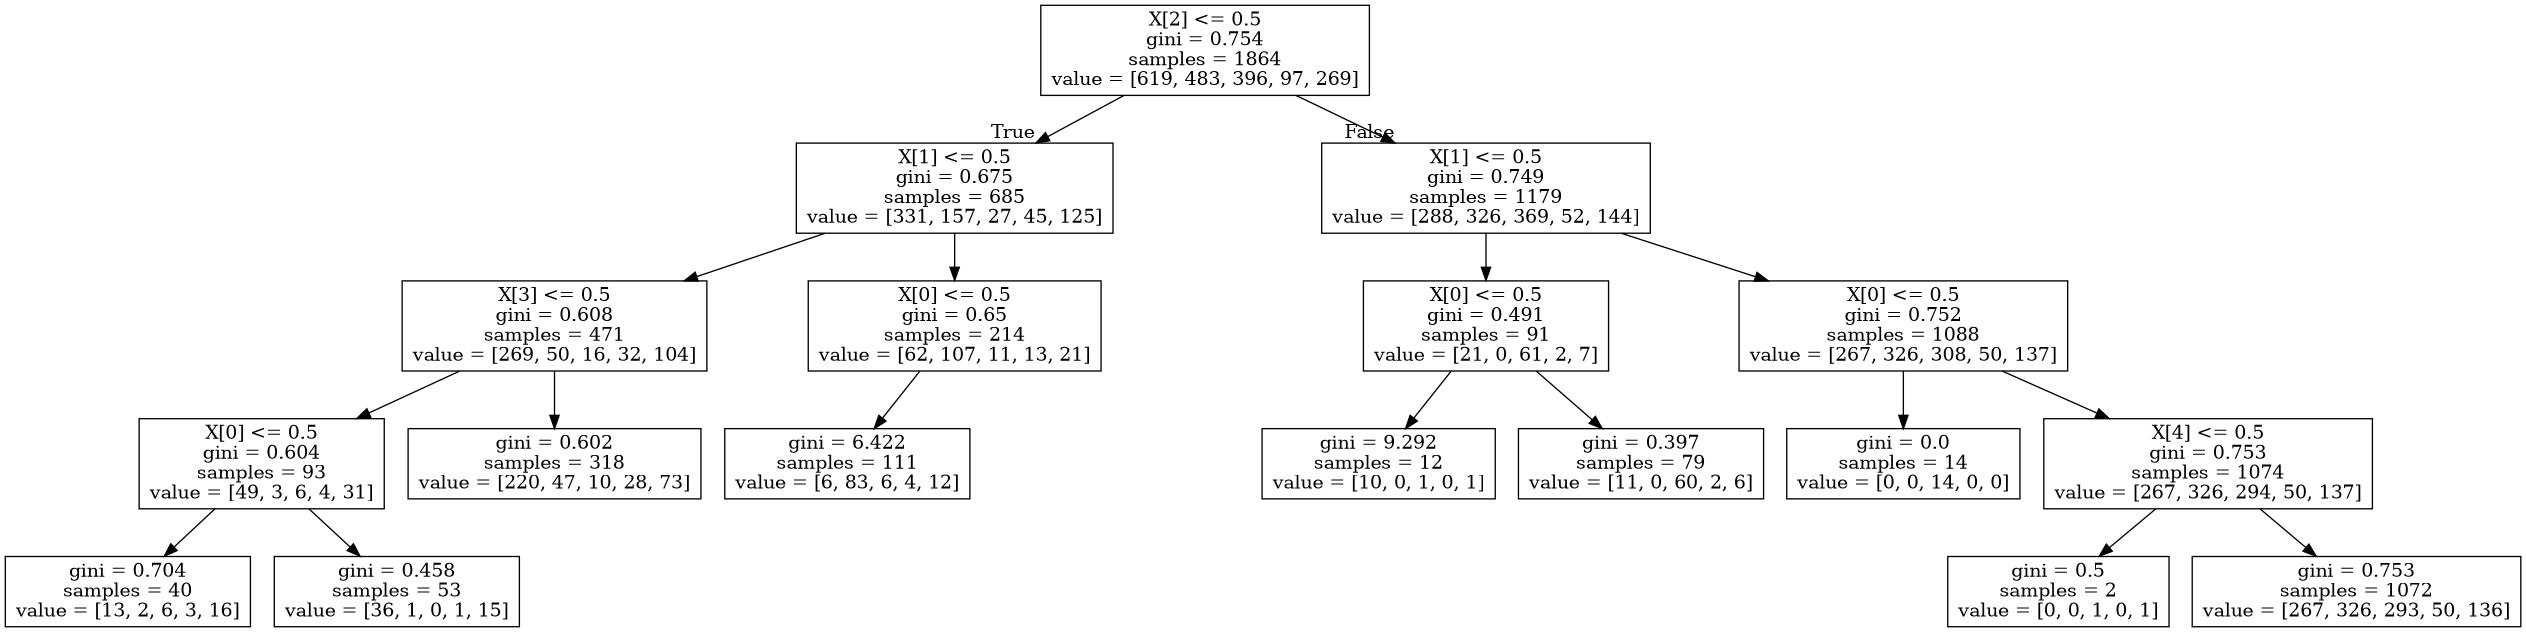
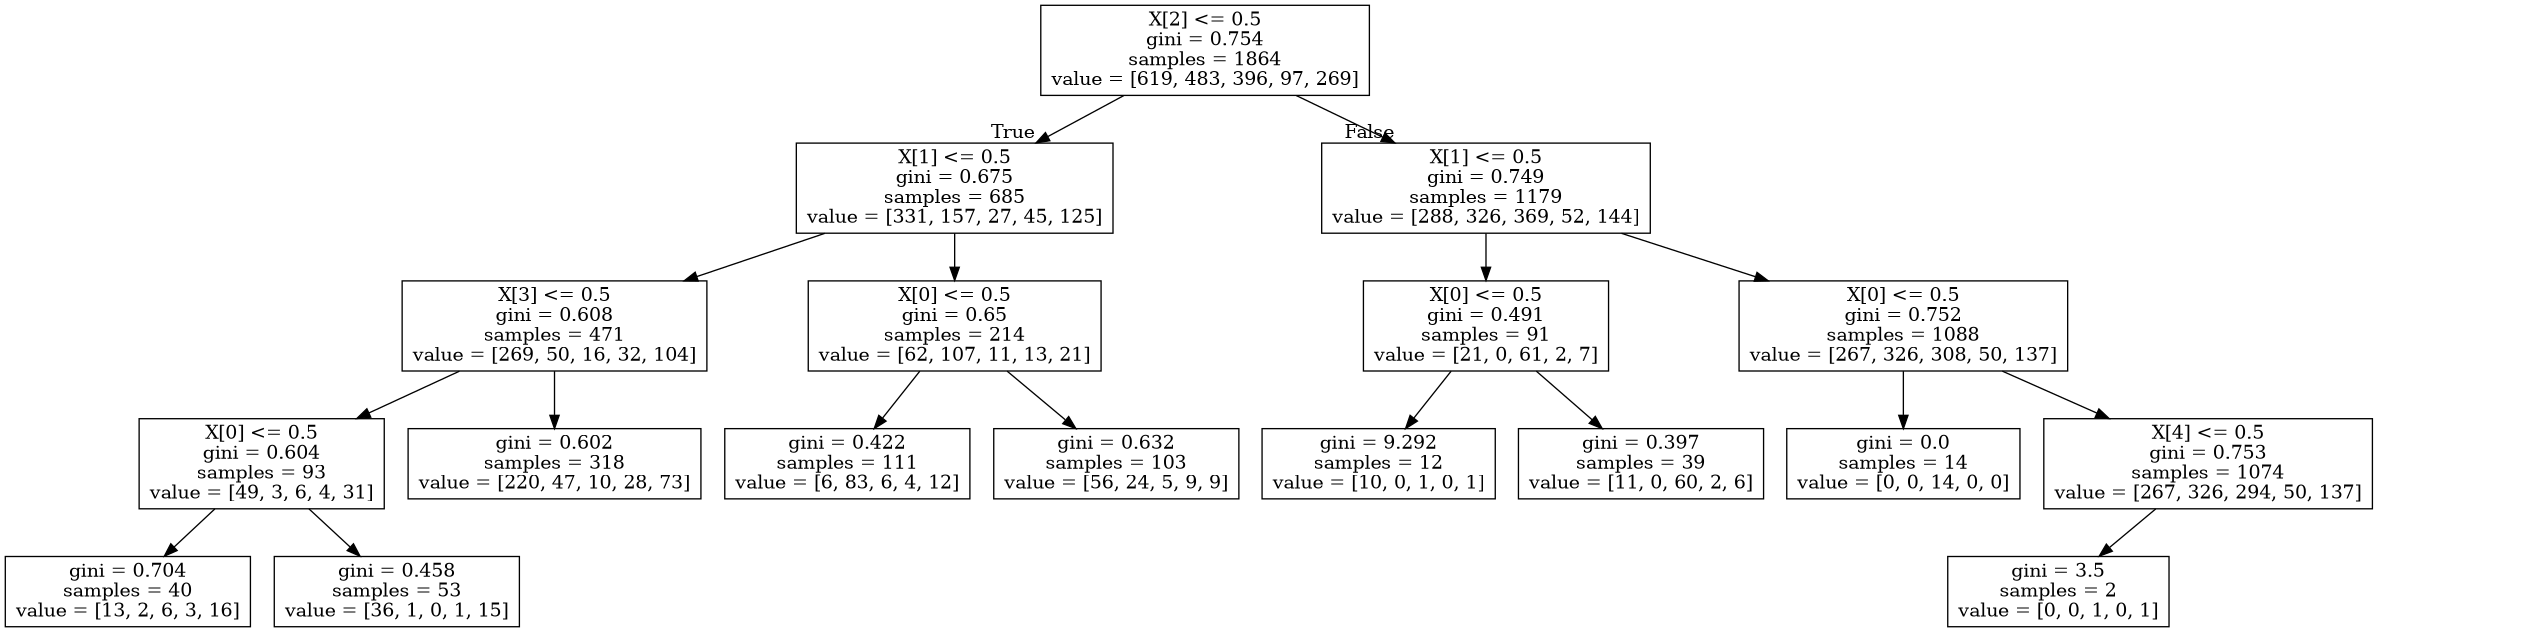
(847, 464) -> (847, 464)
none -> (1116, 464)
(1641, 464) -> (1641, 464)
(2058, 592) -> (2058, 592)
(2357, 592) -> none
